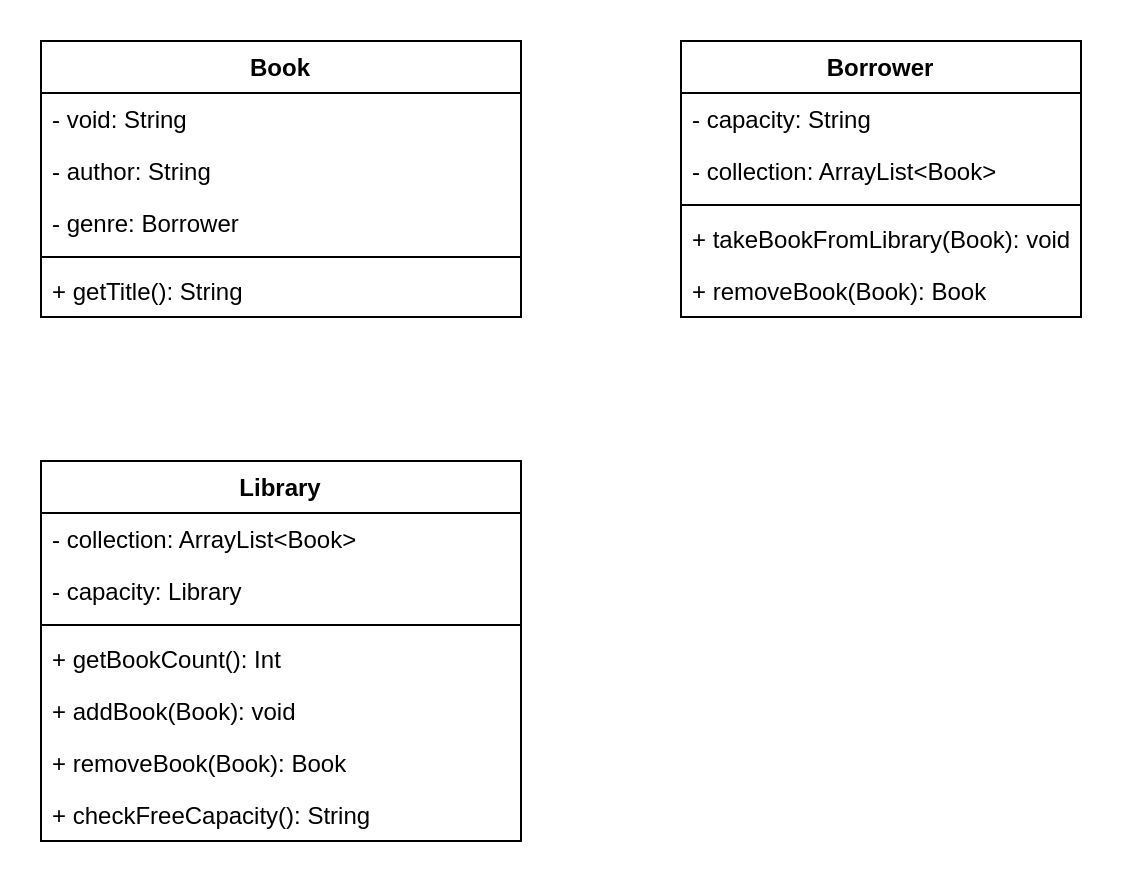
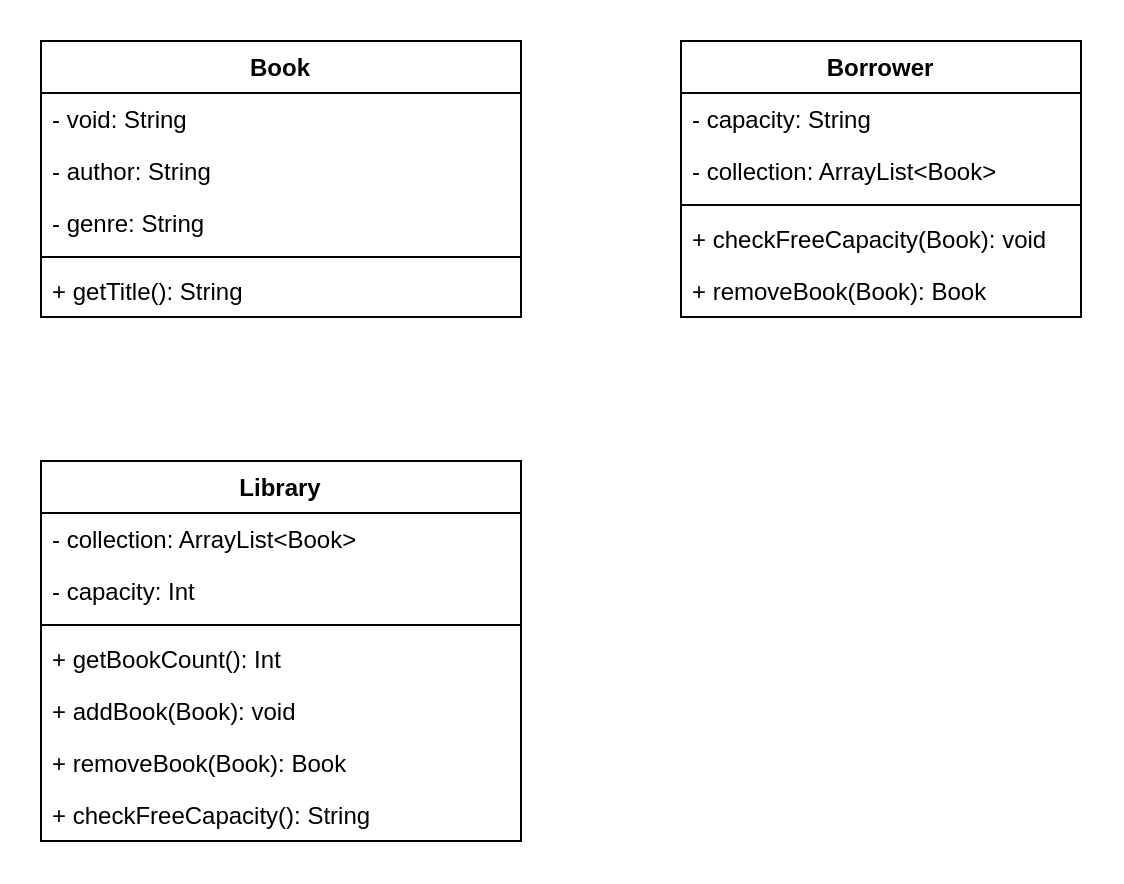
(157, 224) -> (140, 224)
(898, 240) -> (885, 240)
(164, 592) -> (140, 592)
